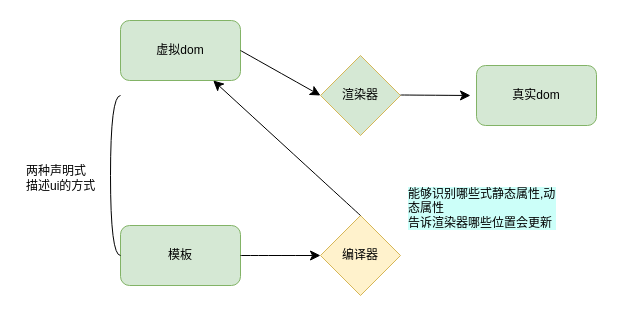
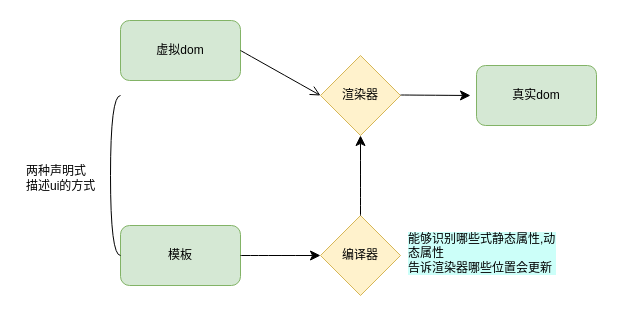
(312, 91) -> (314, 92)
(361, 96) -> (361, 96)
(289, 150) -> (361, 179)
(482, 211) -> (482, 256)
